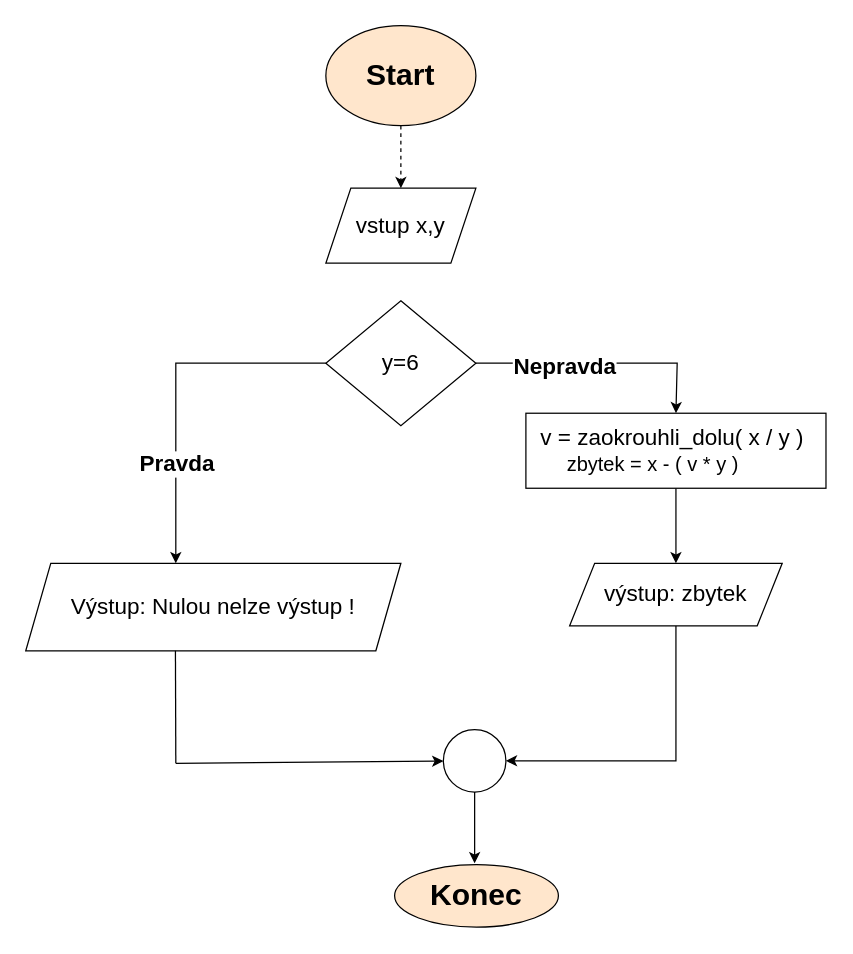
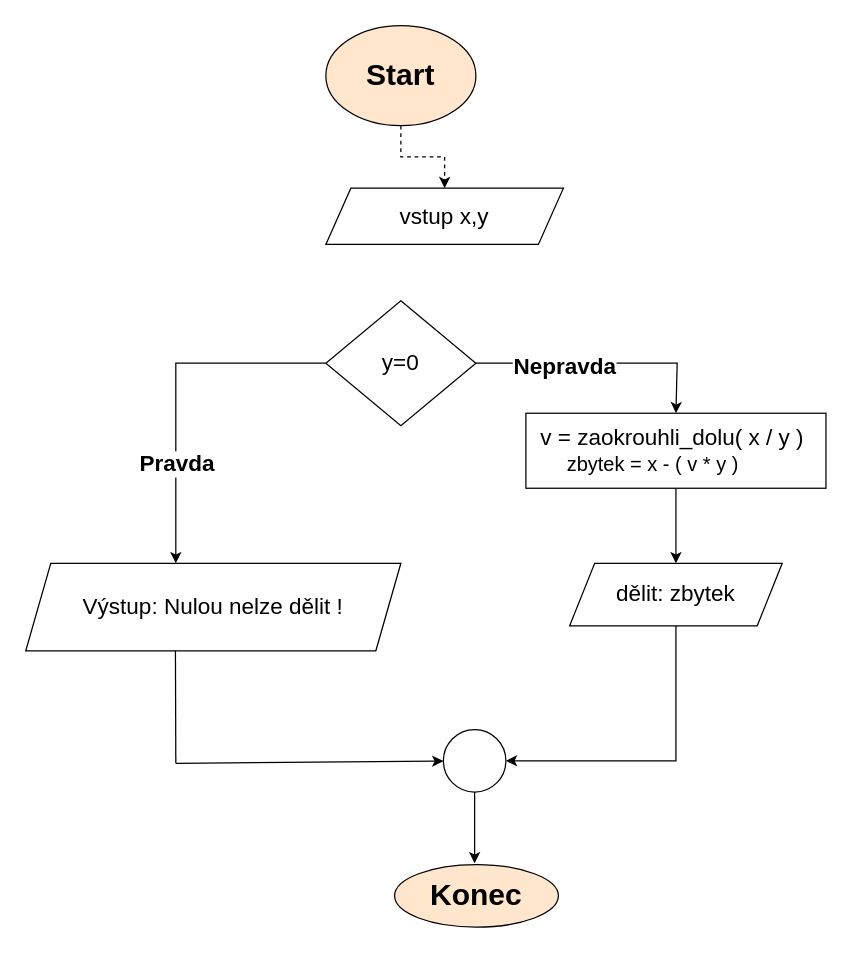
(401, 226) -> (444, 216)
(401, 363) -> (401, 363)
(676, 594) -> (676, 594)
(213, 607) -> (213, 607)
